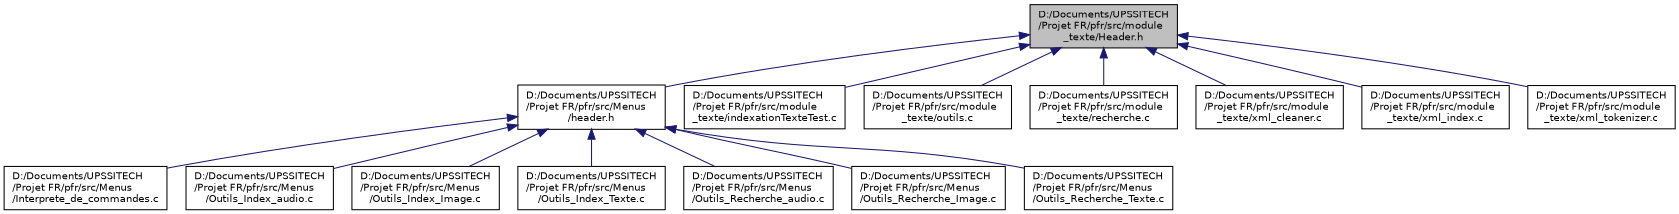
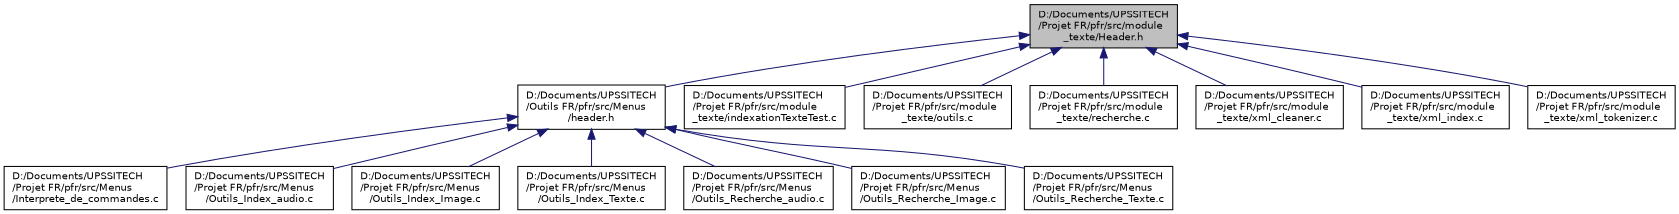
(592, 107) -> (592, 107)
